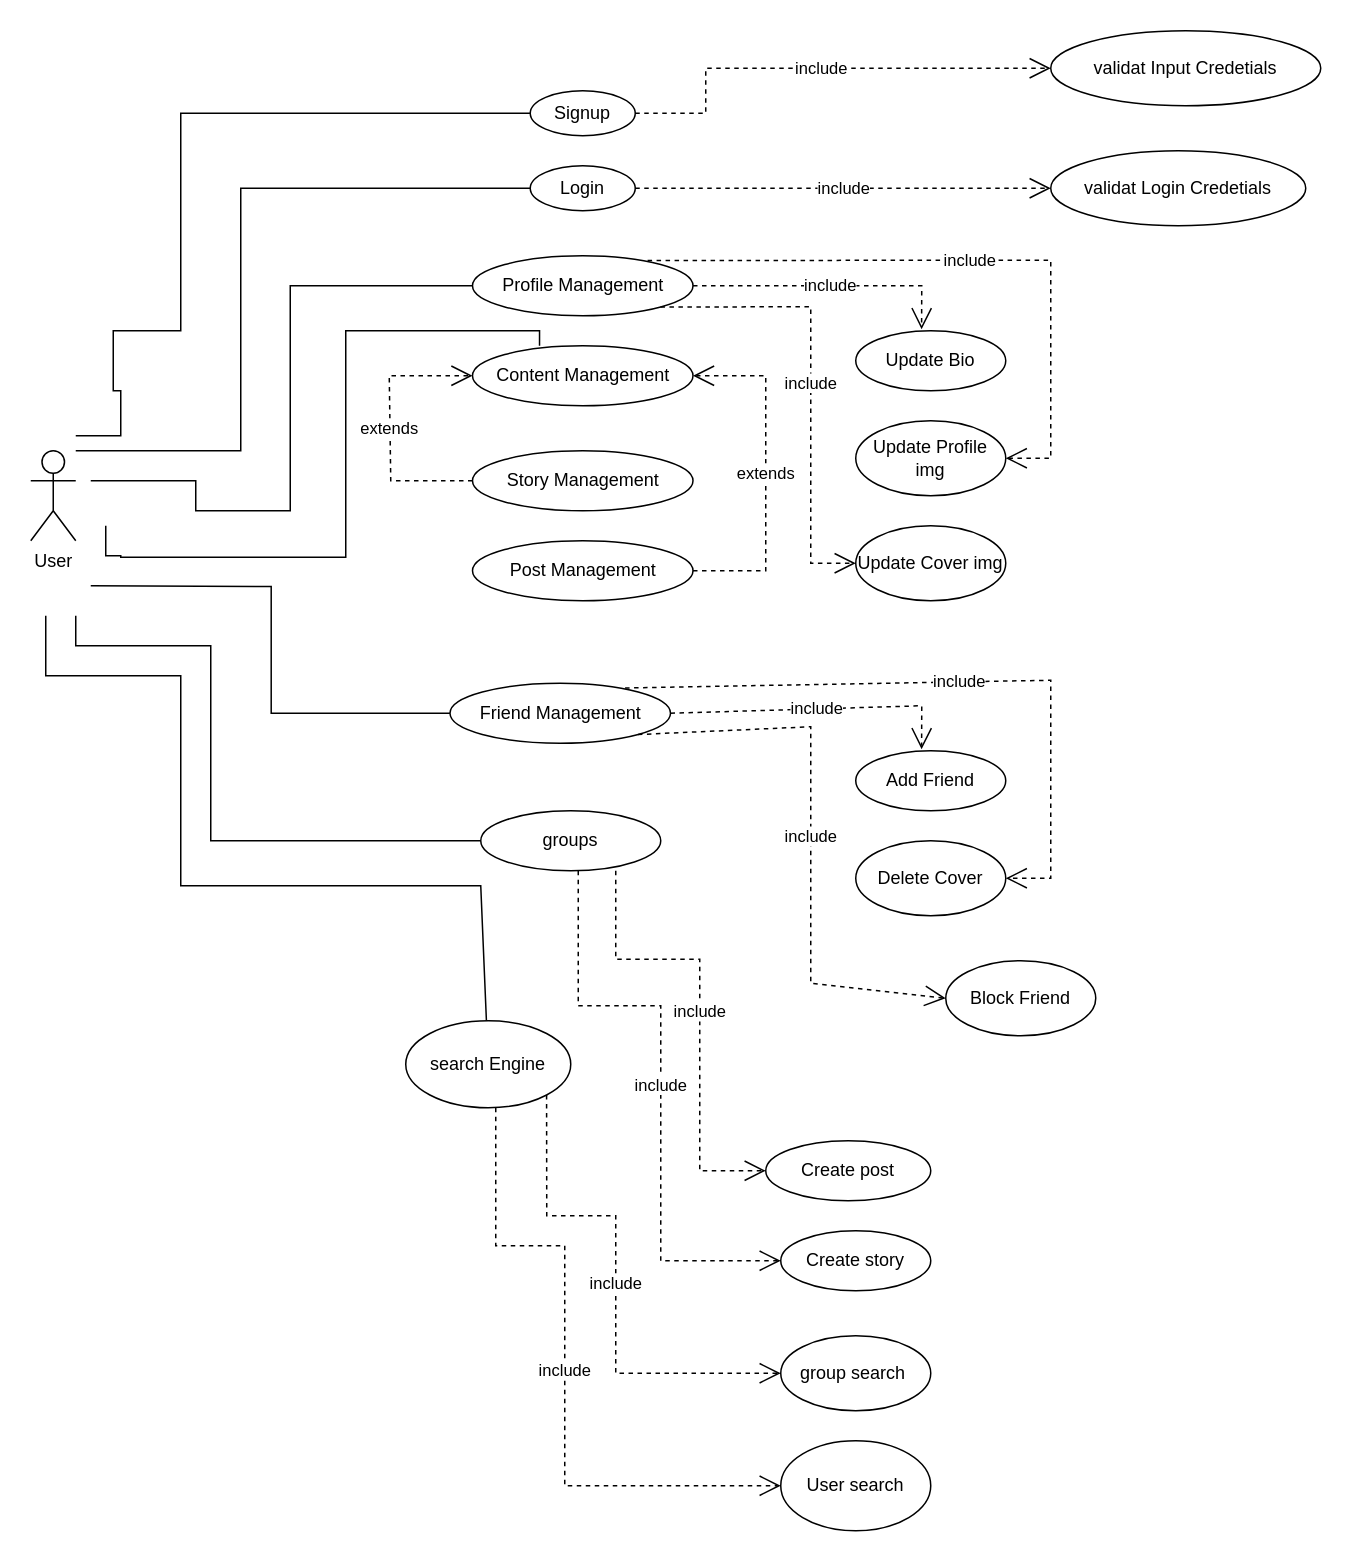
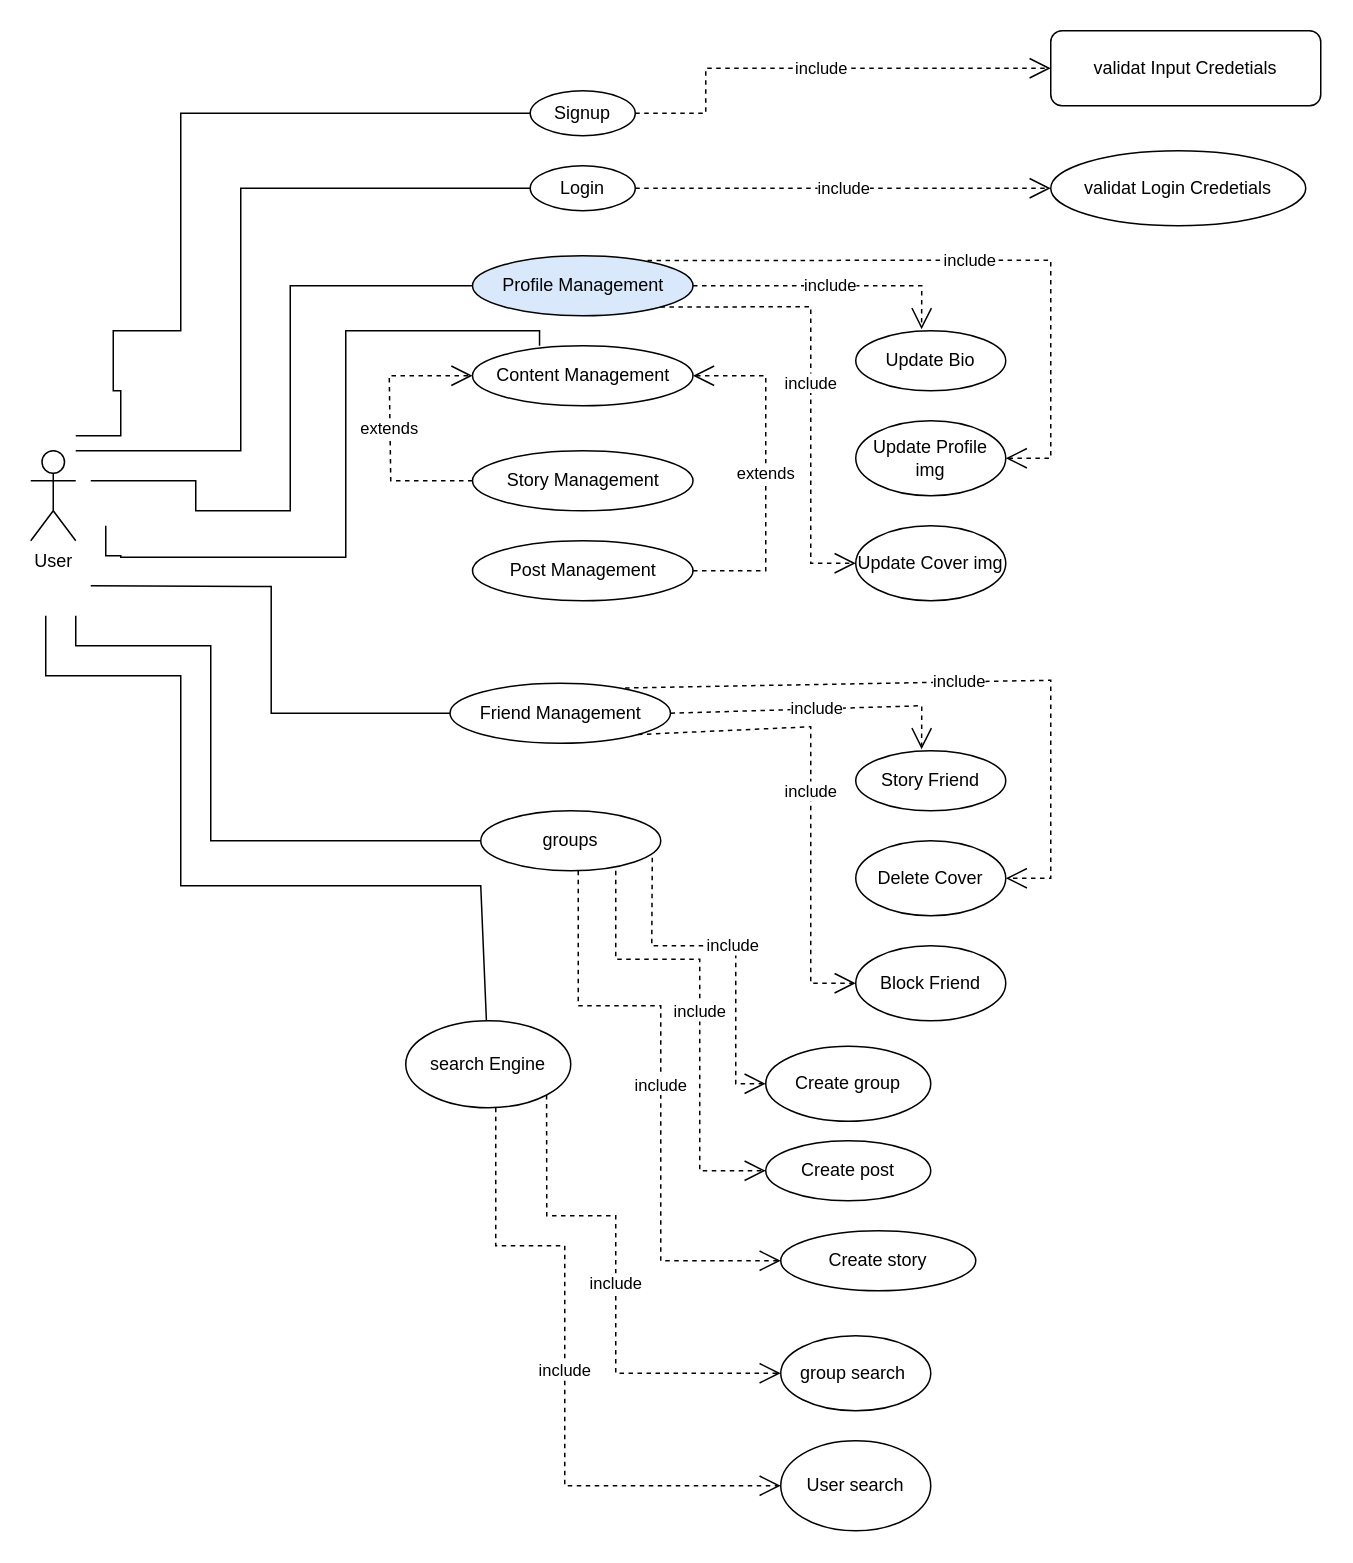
(1186, 68) -> (1186, 68)
(583, 286) -> (583, 286)
(931, 781) -> (931, 781)
none -> (732, 946)
(1021, 998) -> (931, 983)
none -> (848, 1084)
(856, 1261) -> (878, 1261)
